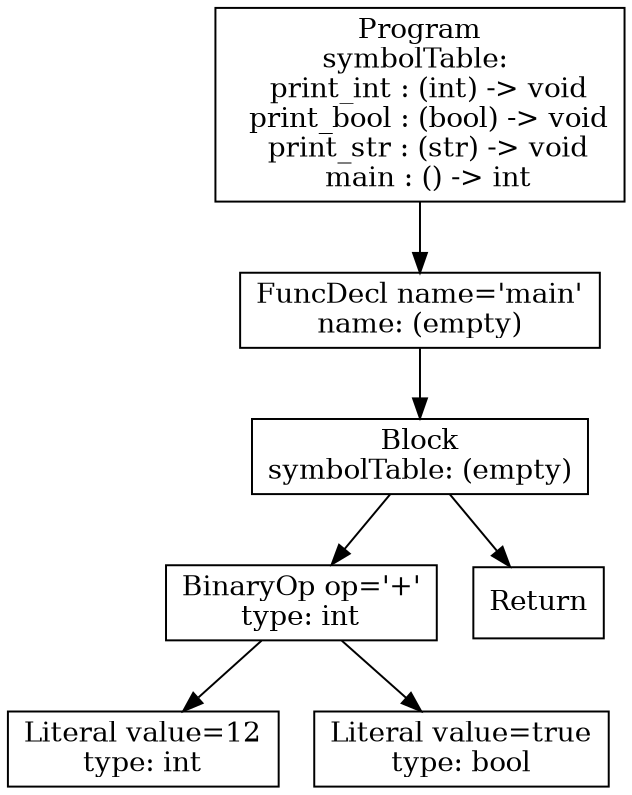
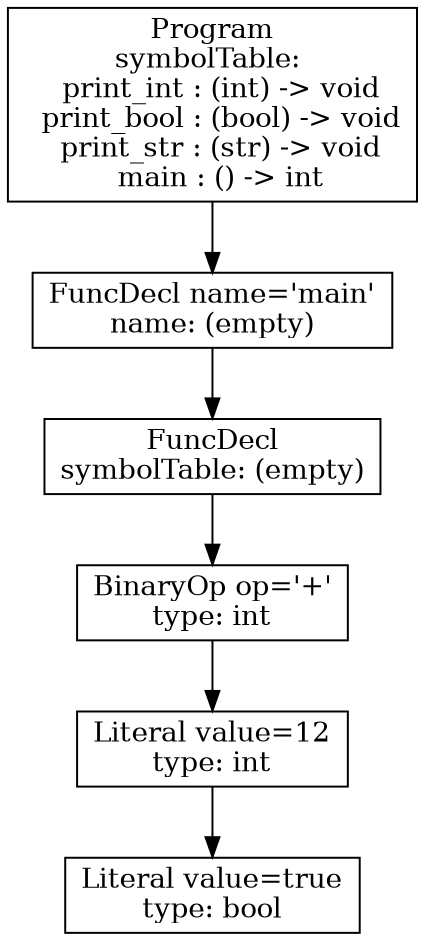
(420, 457) -> (212, 457)
(539, 603) -> none
(374, 669) -> (212, 812)
